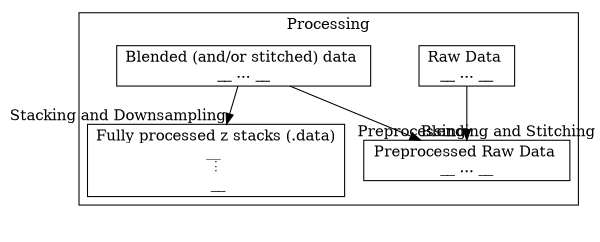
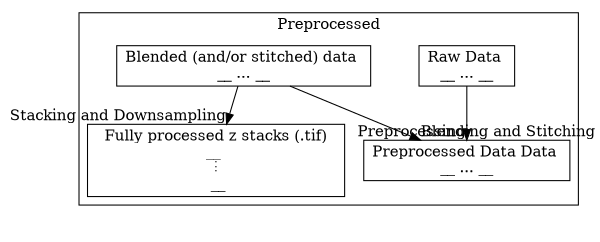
(329, 25) -> (329, 25)
(216, 160) -> (216, 160)
(467, 160) -> (467, 160)
